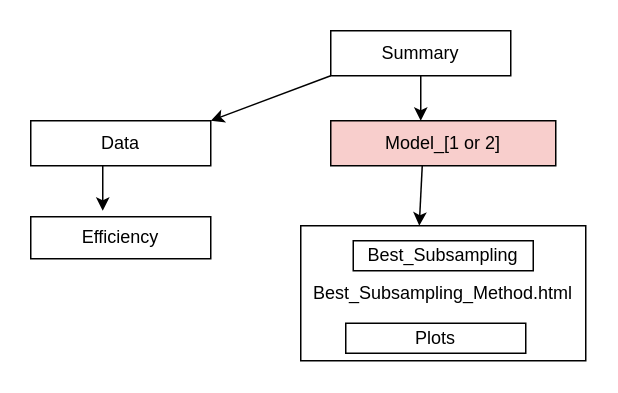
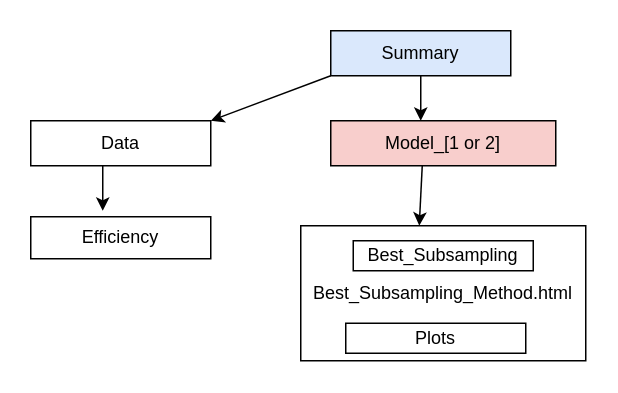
(421, 53) -> (421, 53)
